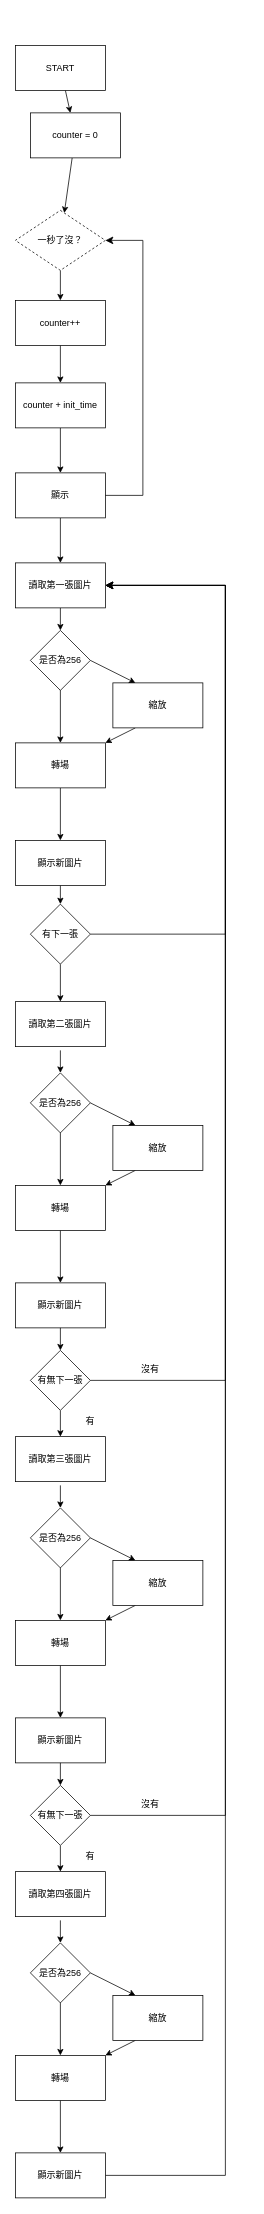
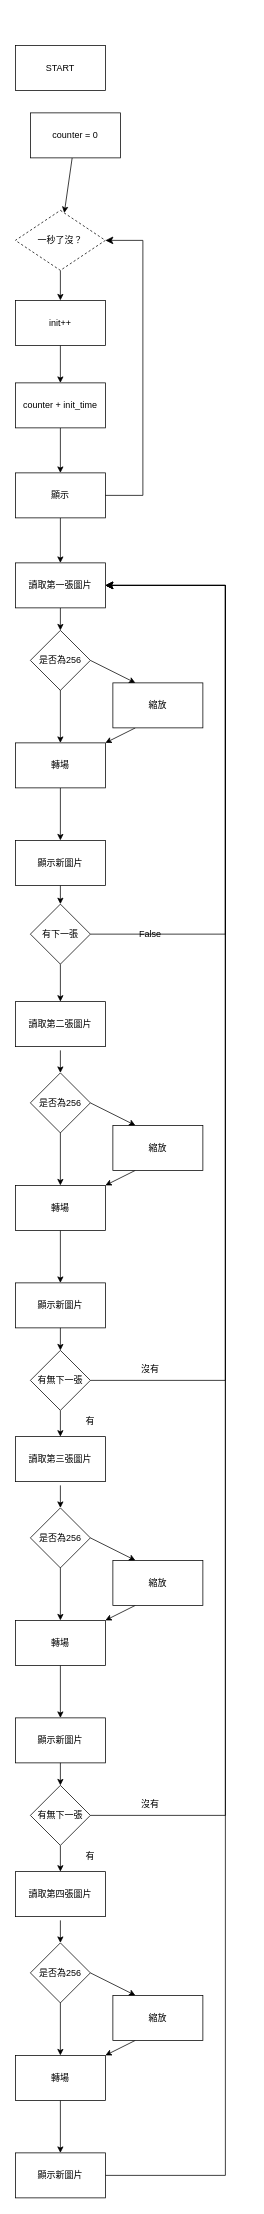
(67, 99) -> none
(60, 323) -> (60, 323)
none -> (150, 934)
